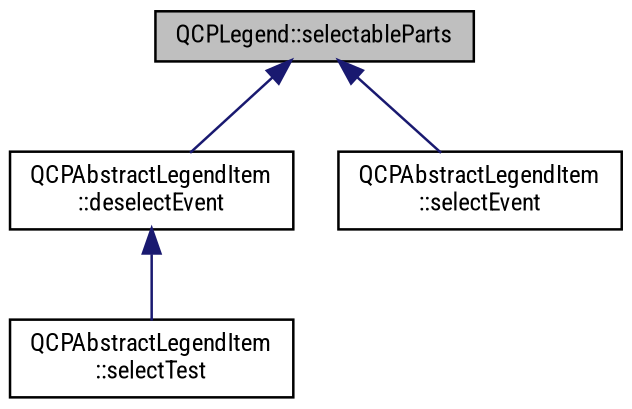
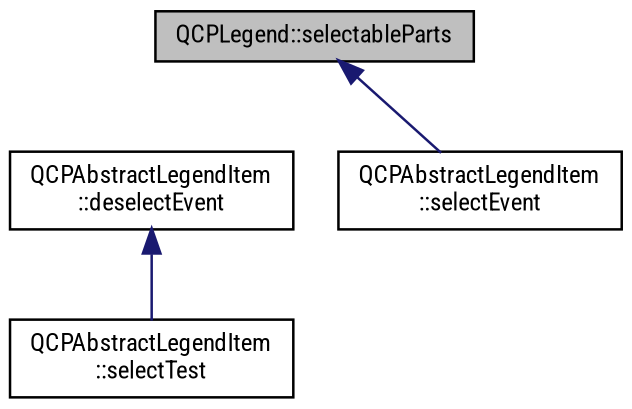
(231, 115) -> none
